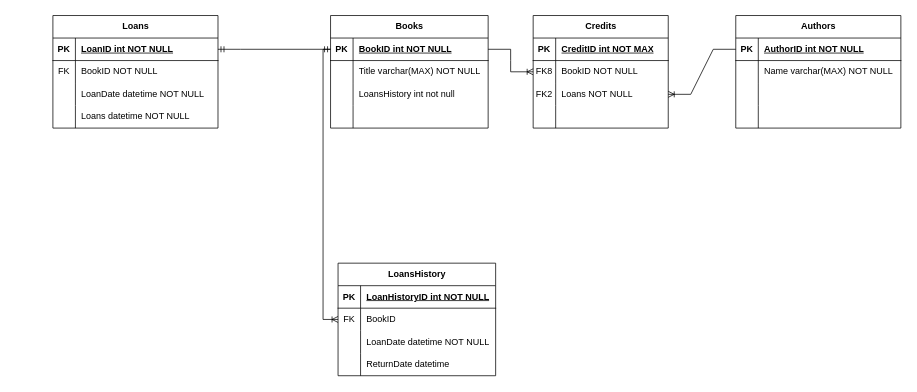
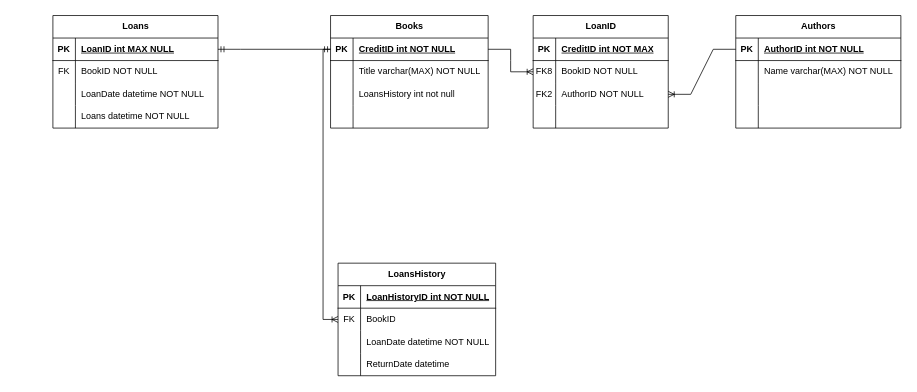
(601, 27) -> (601, 27)
(125, 49) -> (125, 49)
(402, 49) -> (406, 49)
(594, 94) -> (602, 94)
